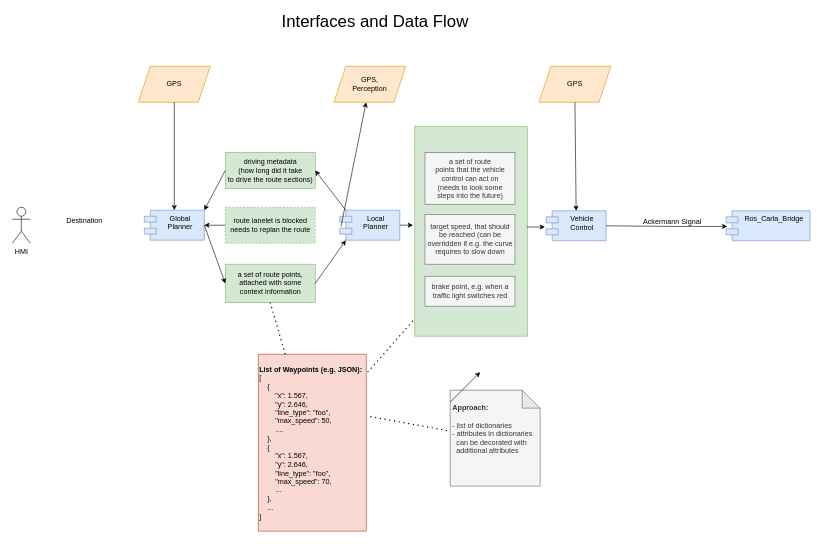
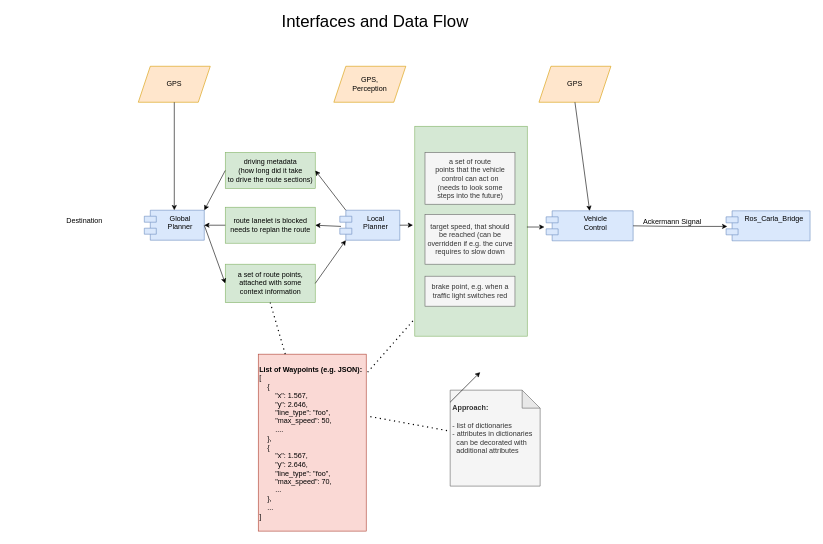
(353, 166) -> (323, 226)
(21, 225) -> none
(270, 225) -> (270, 225)
(576, 226) -> (590, 226)
